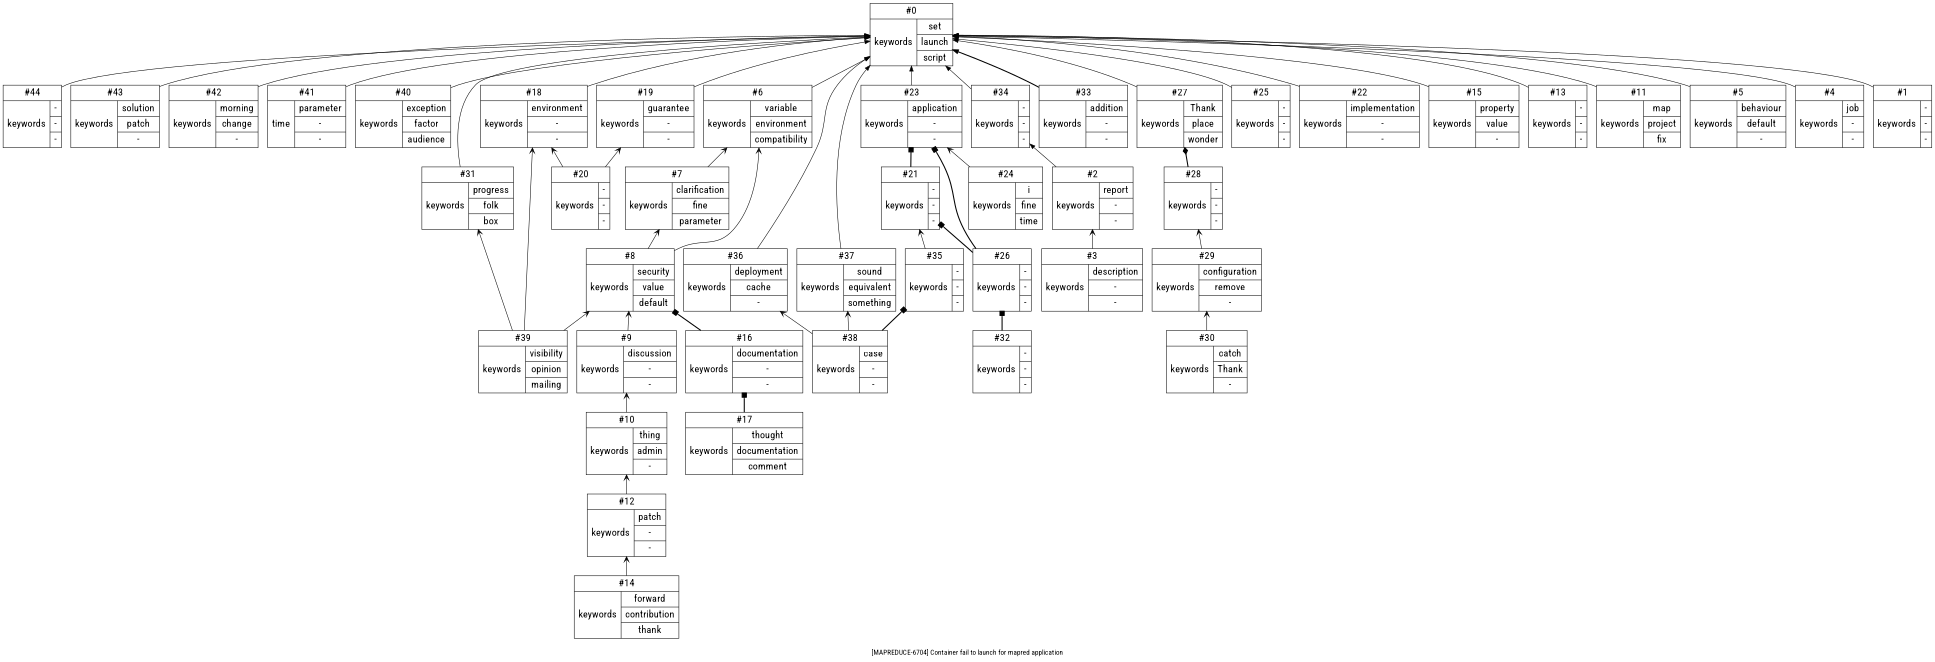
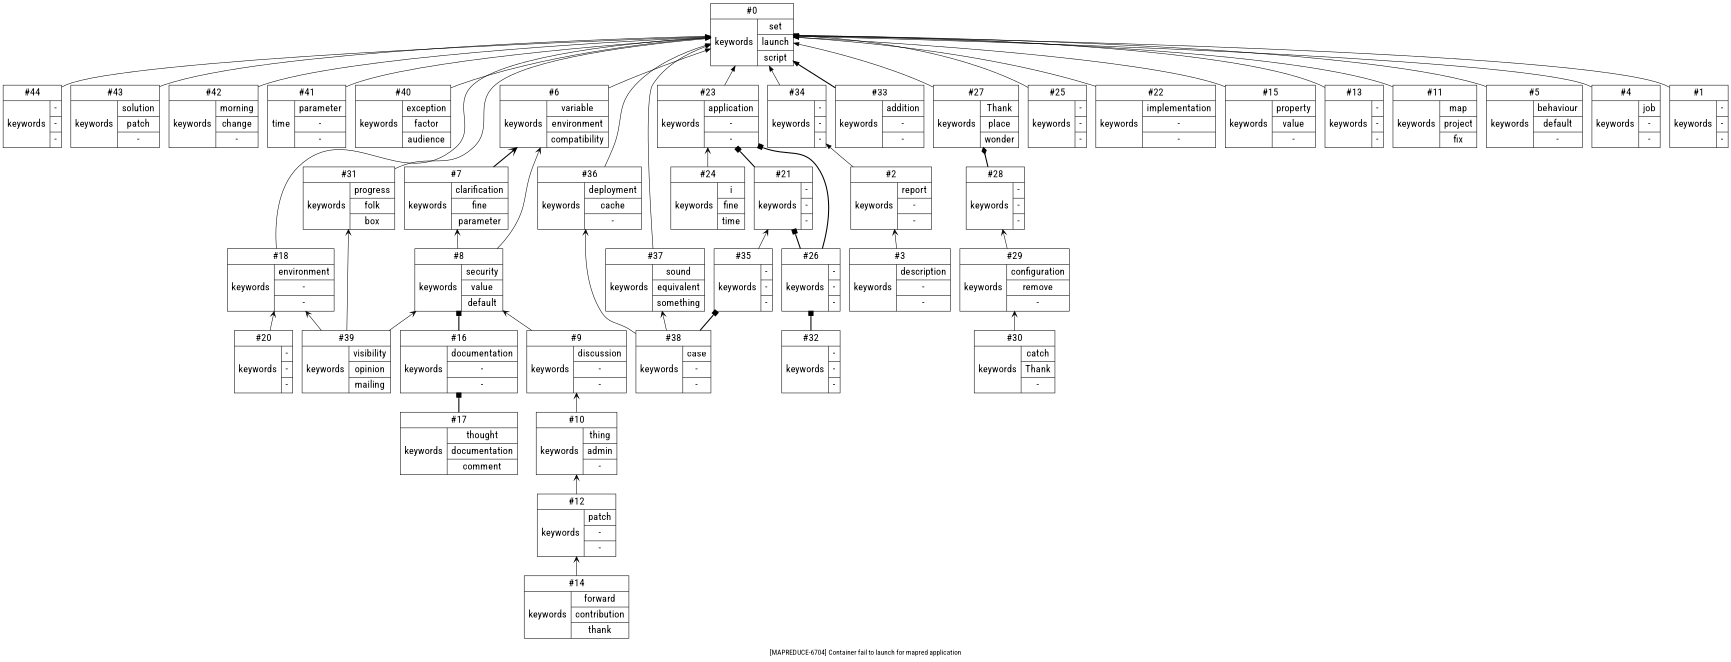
(1407, 55) -> (1187, 53)
(645, 116) -> none
(716, 159) -> (503, 159)
